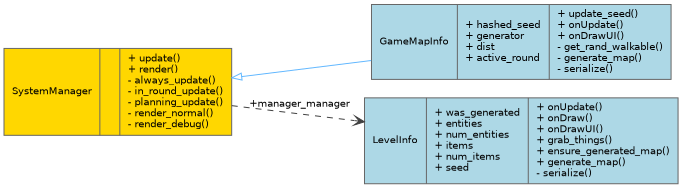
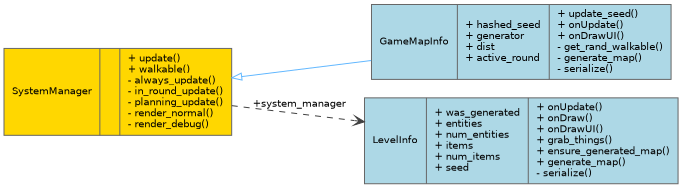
(153, 69) -> (159, 69)
(298, 104) -> (298, 104)
